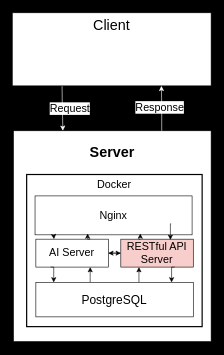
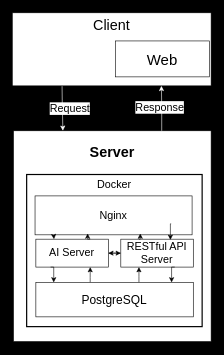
none -> (163, 59)
(141, 239) -> (141, 239)
(157, 253) -> (157, 253)
